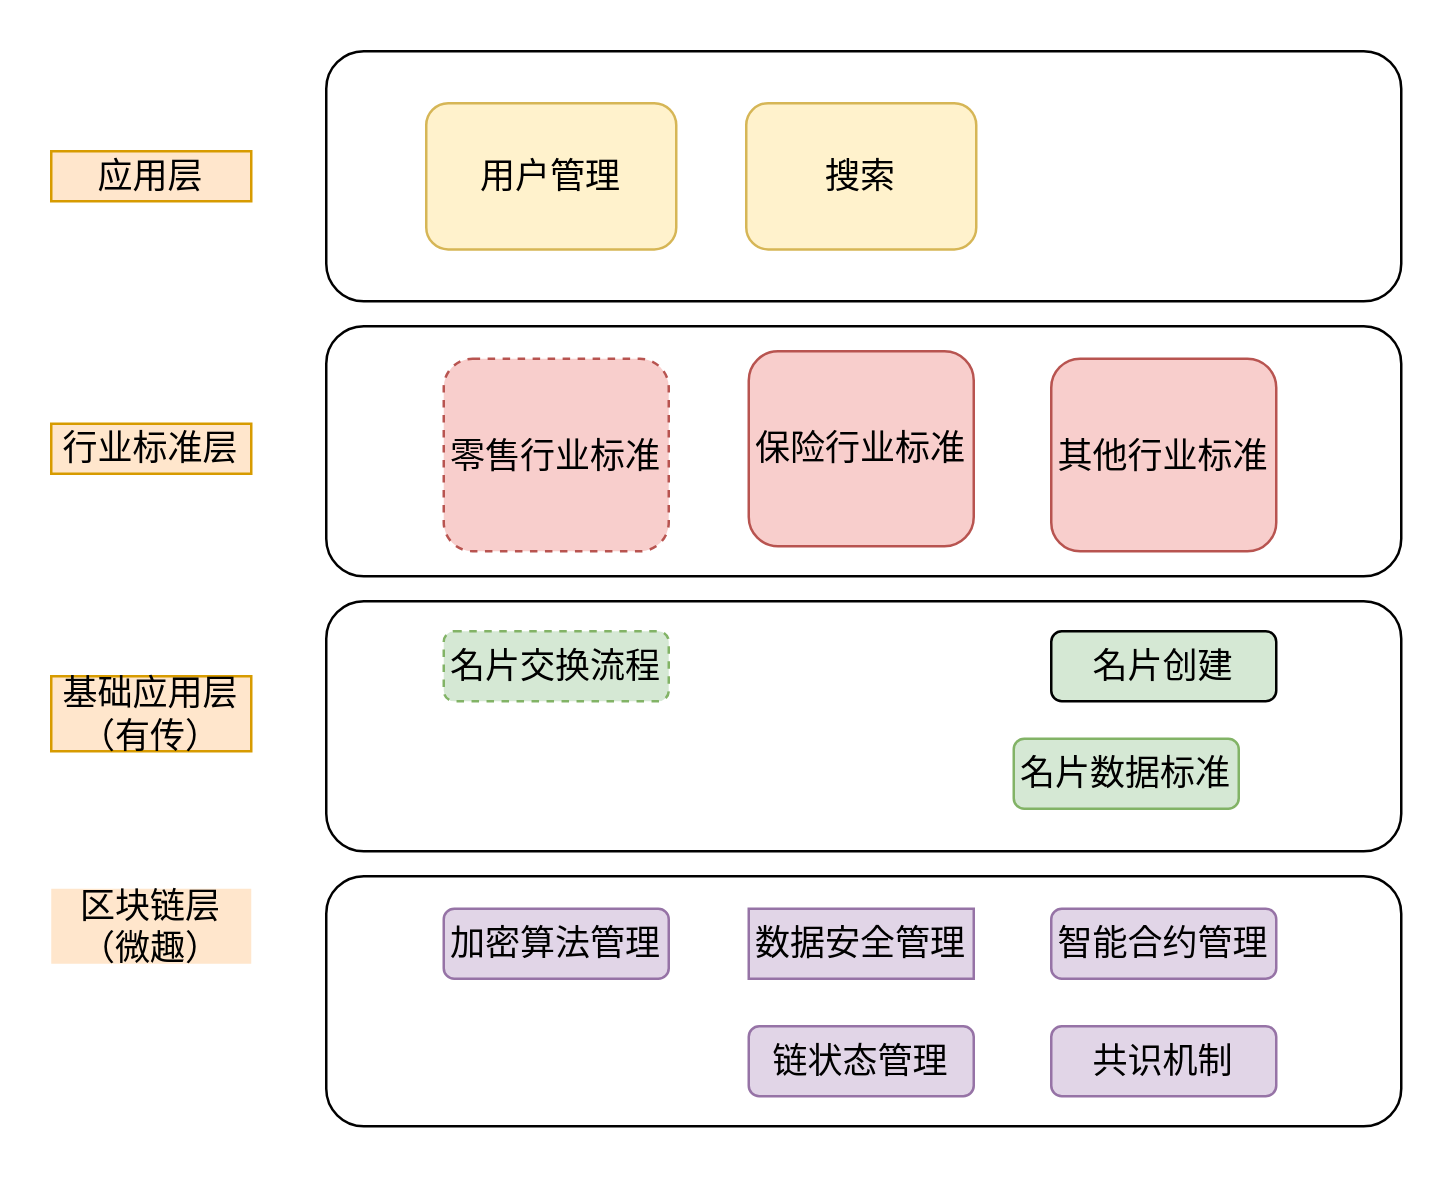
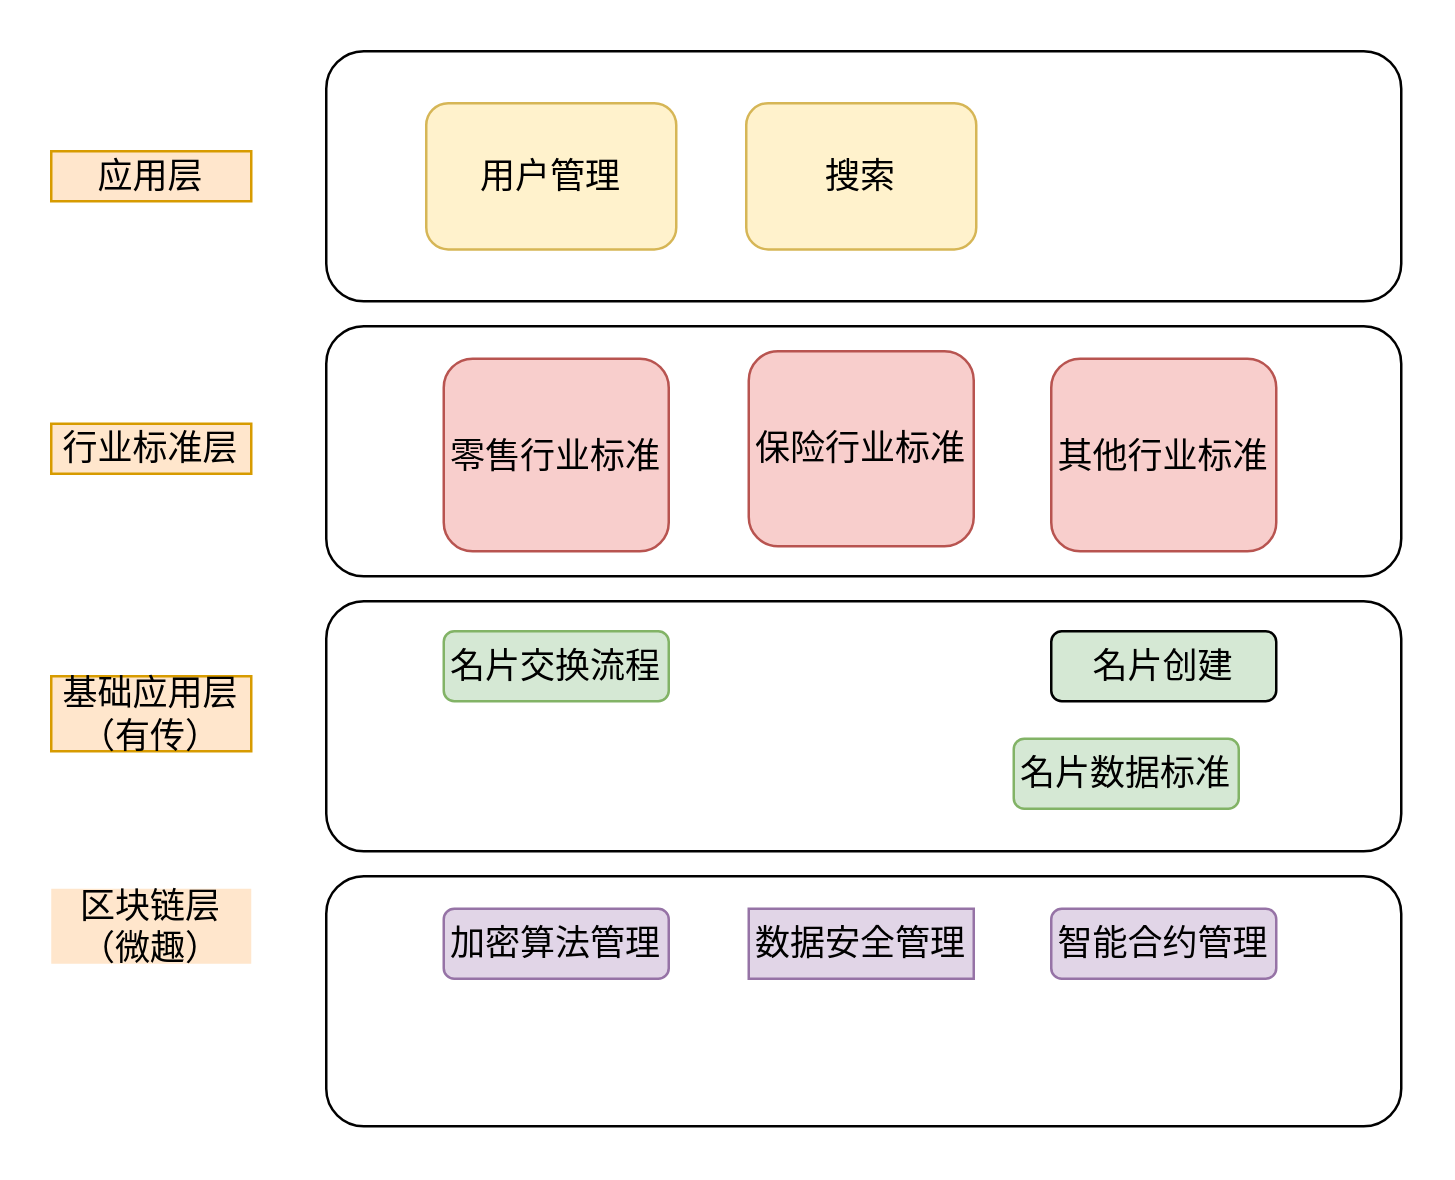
(556, 455) -> (556, 455)
(556, 666) -> (556, 666)
(861, 1061) -> none
(1164, 1061) -> none
